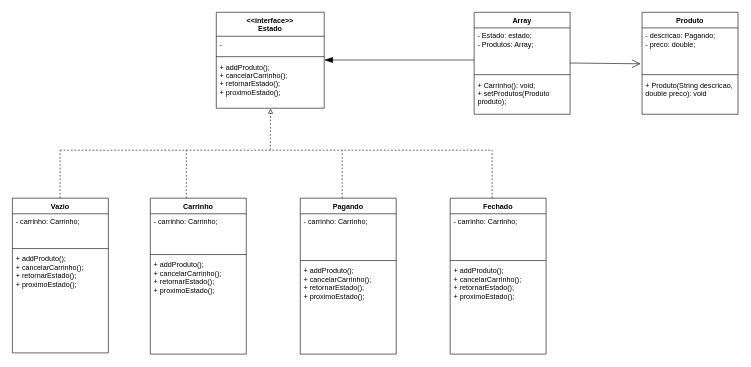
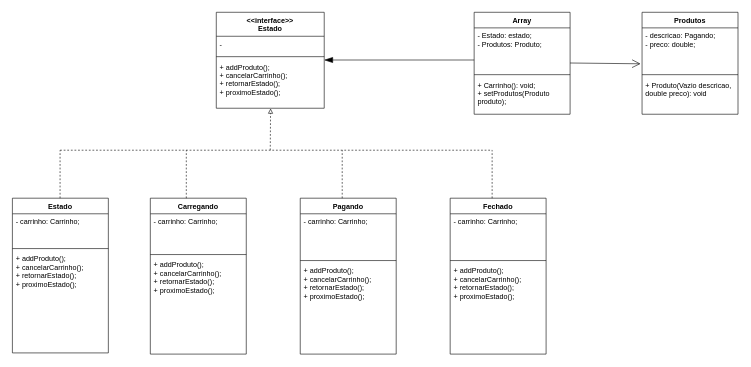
(690, 20) -> (690, 20)
(508, 36) -> (508, 36)
(695, 85) -> (693, 85)
(60, 206) -> (60, 206)
(198, 206) -> (198, 206)
